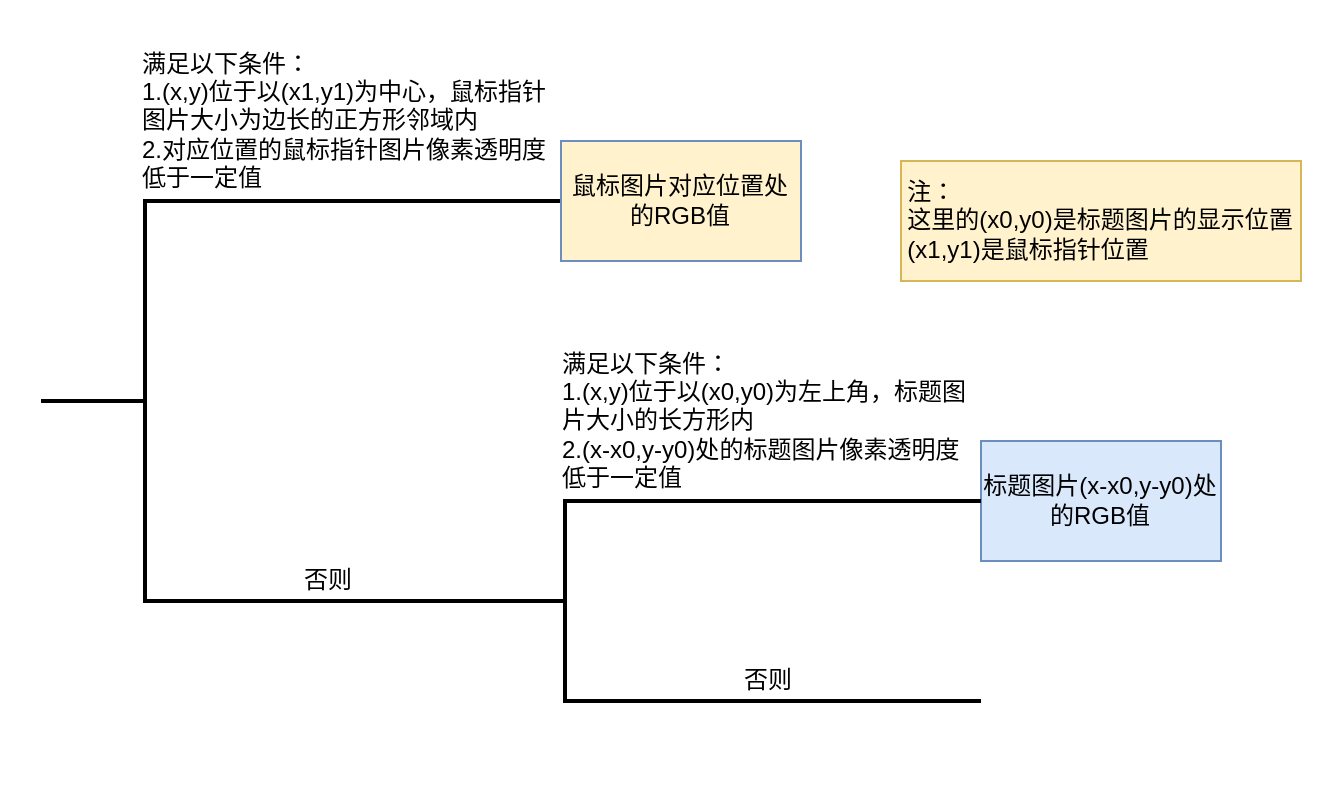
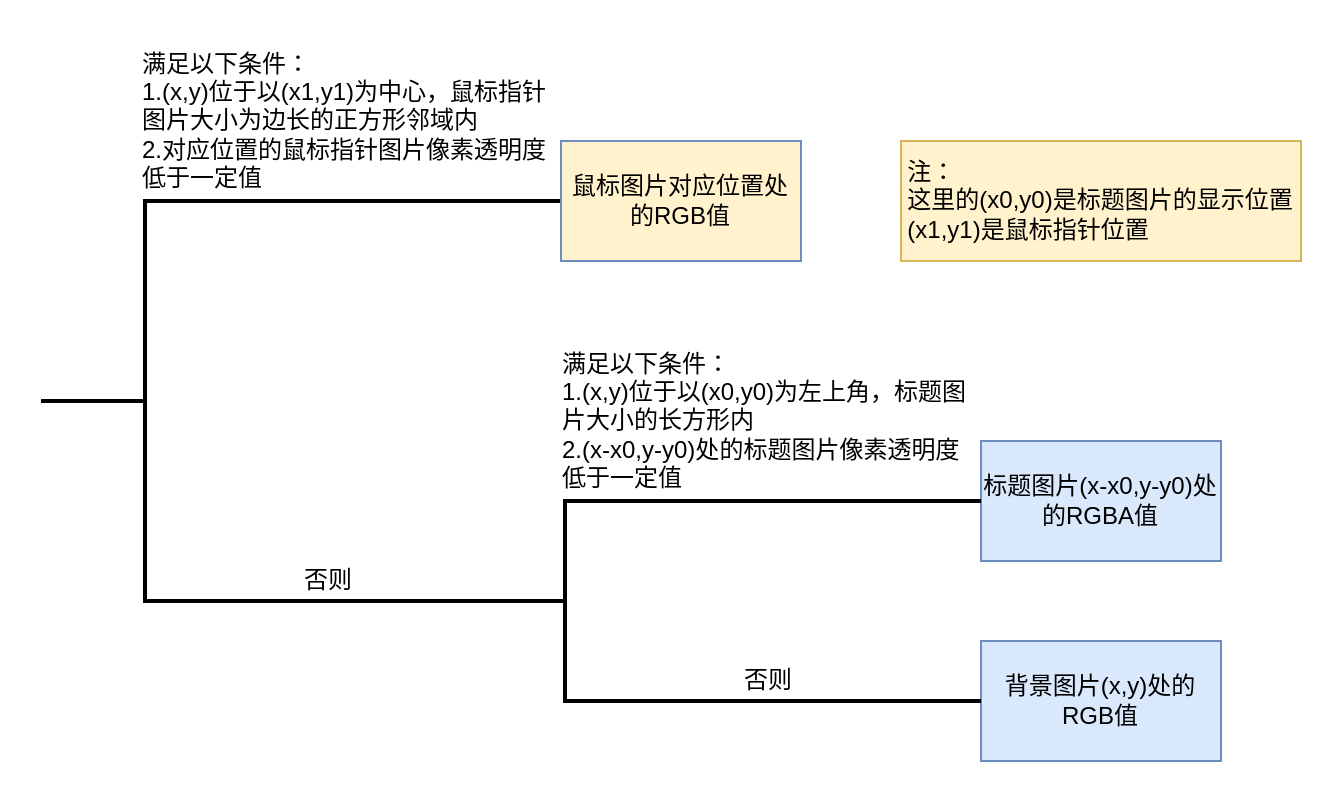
(1101, 221) -> (1101, 201)
(1101, 501) -> (1101, 501)
none -> (1101, 701)
